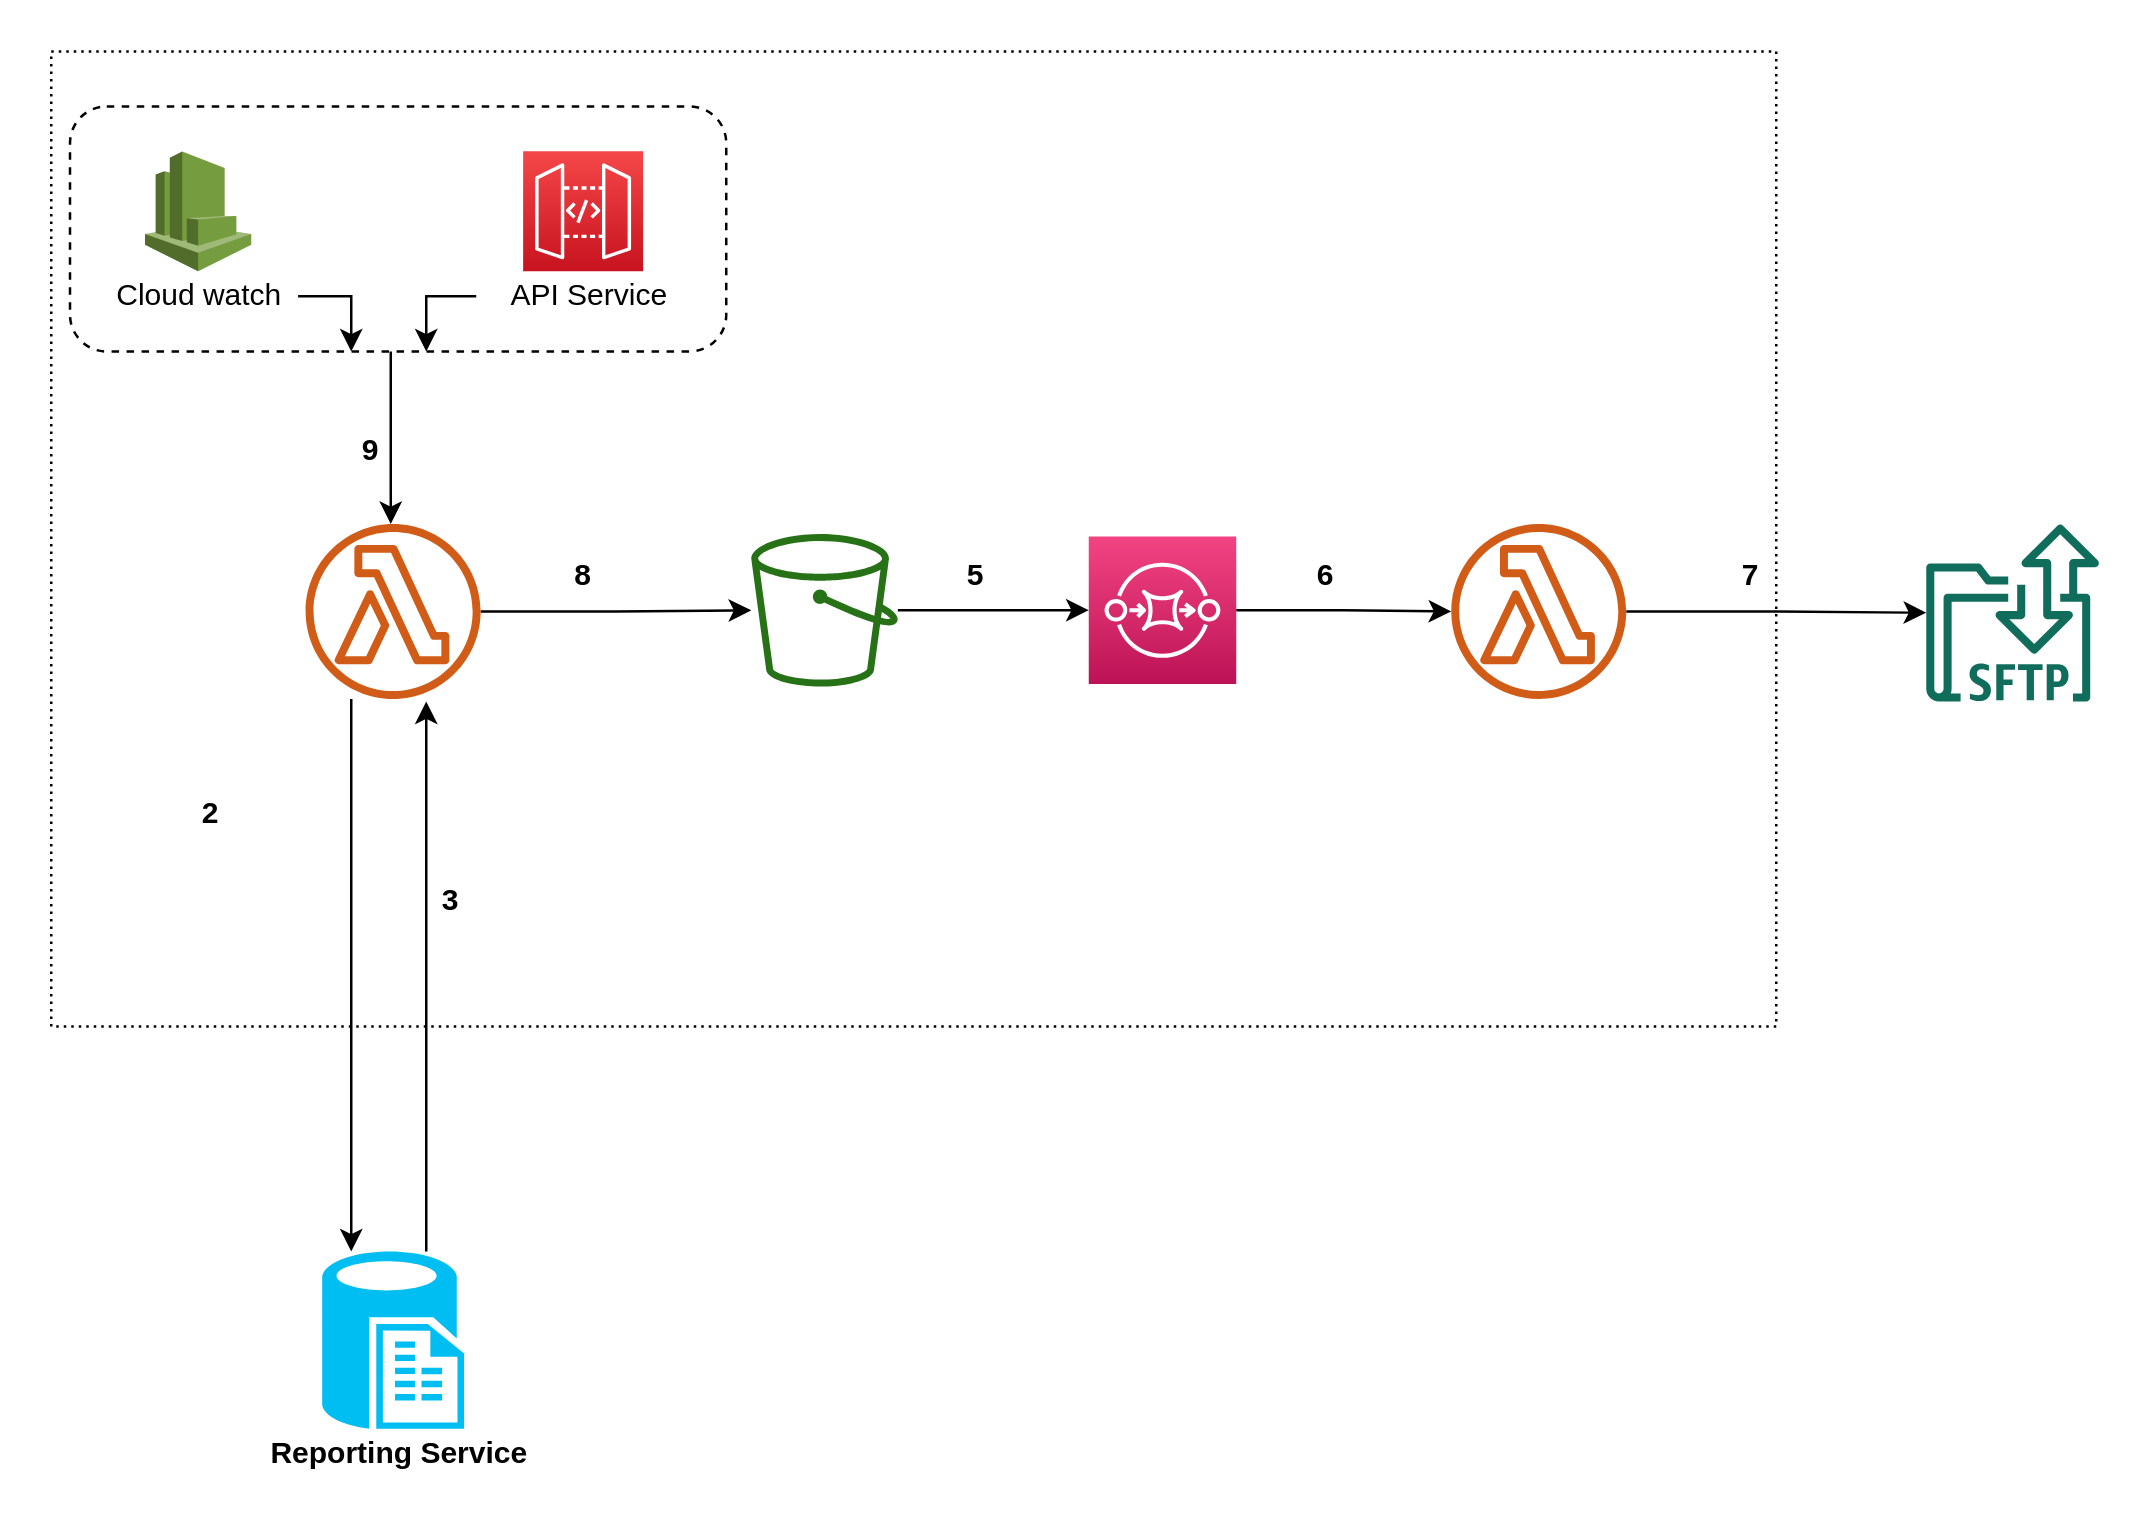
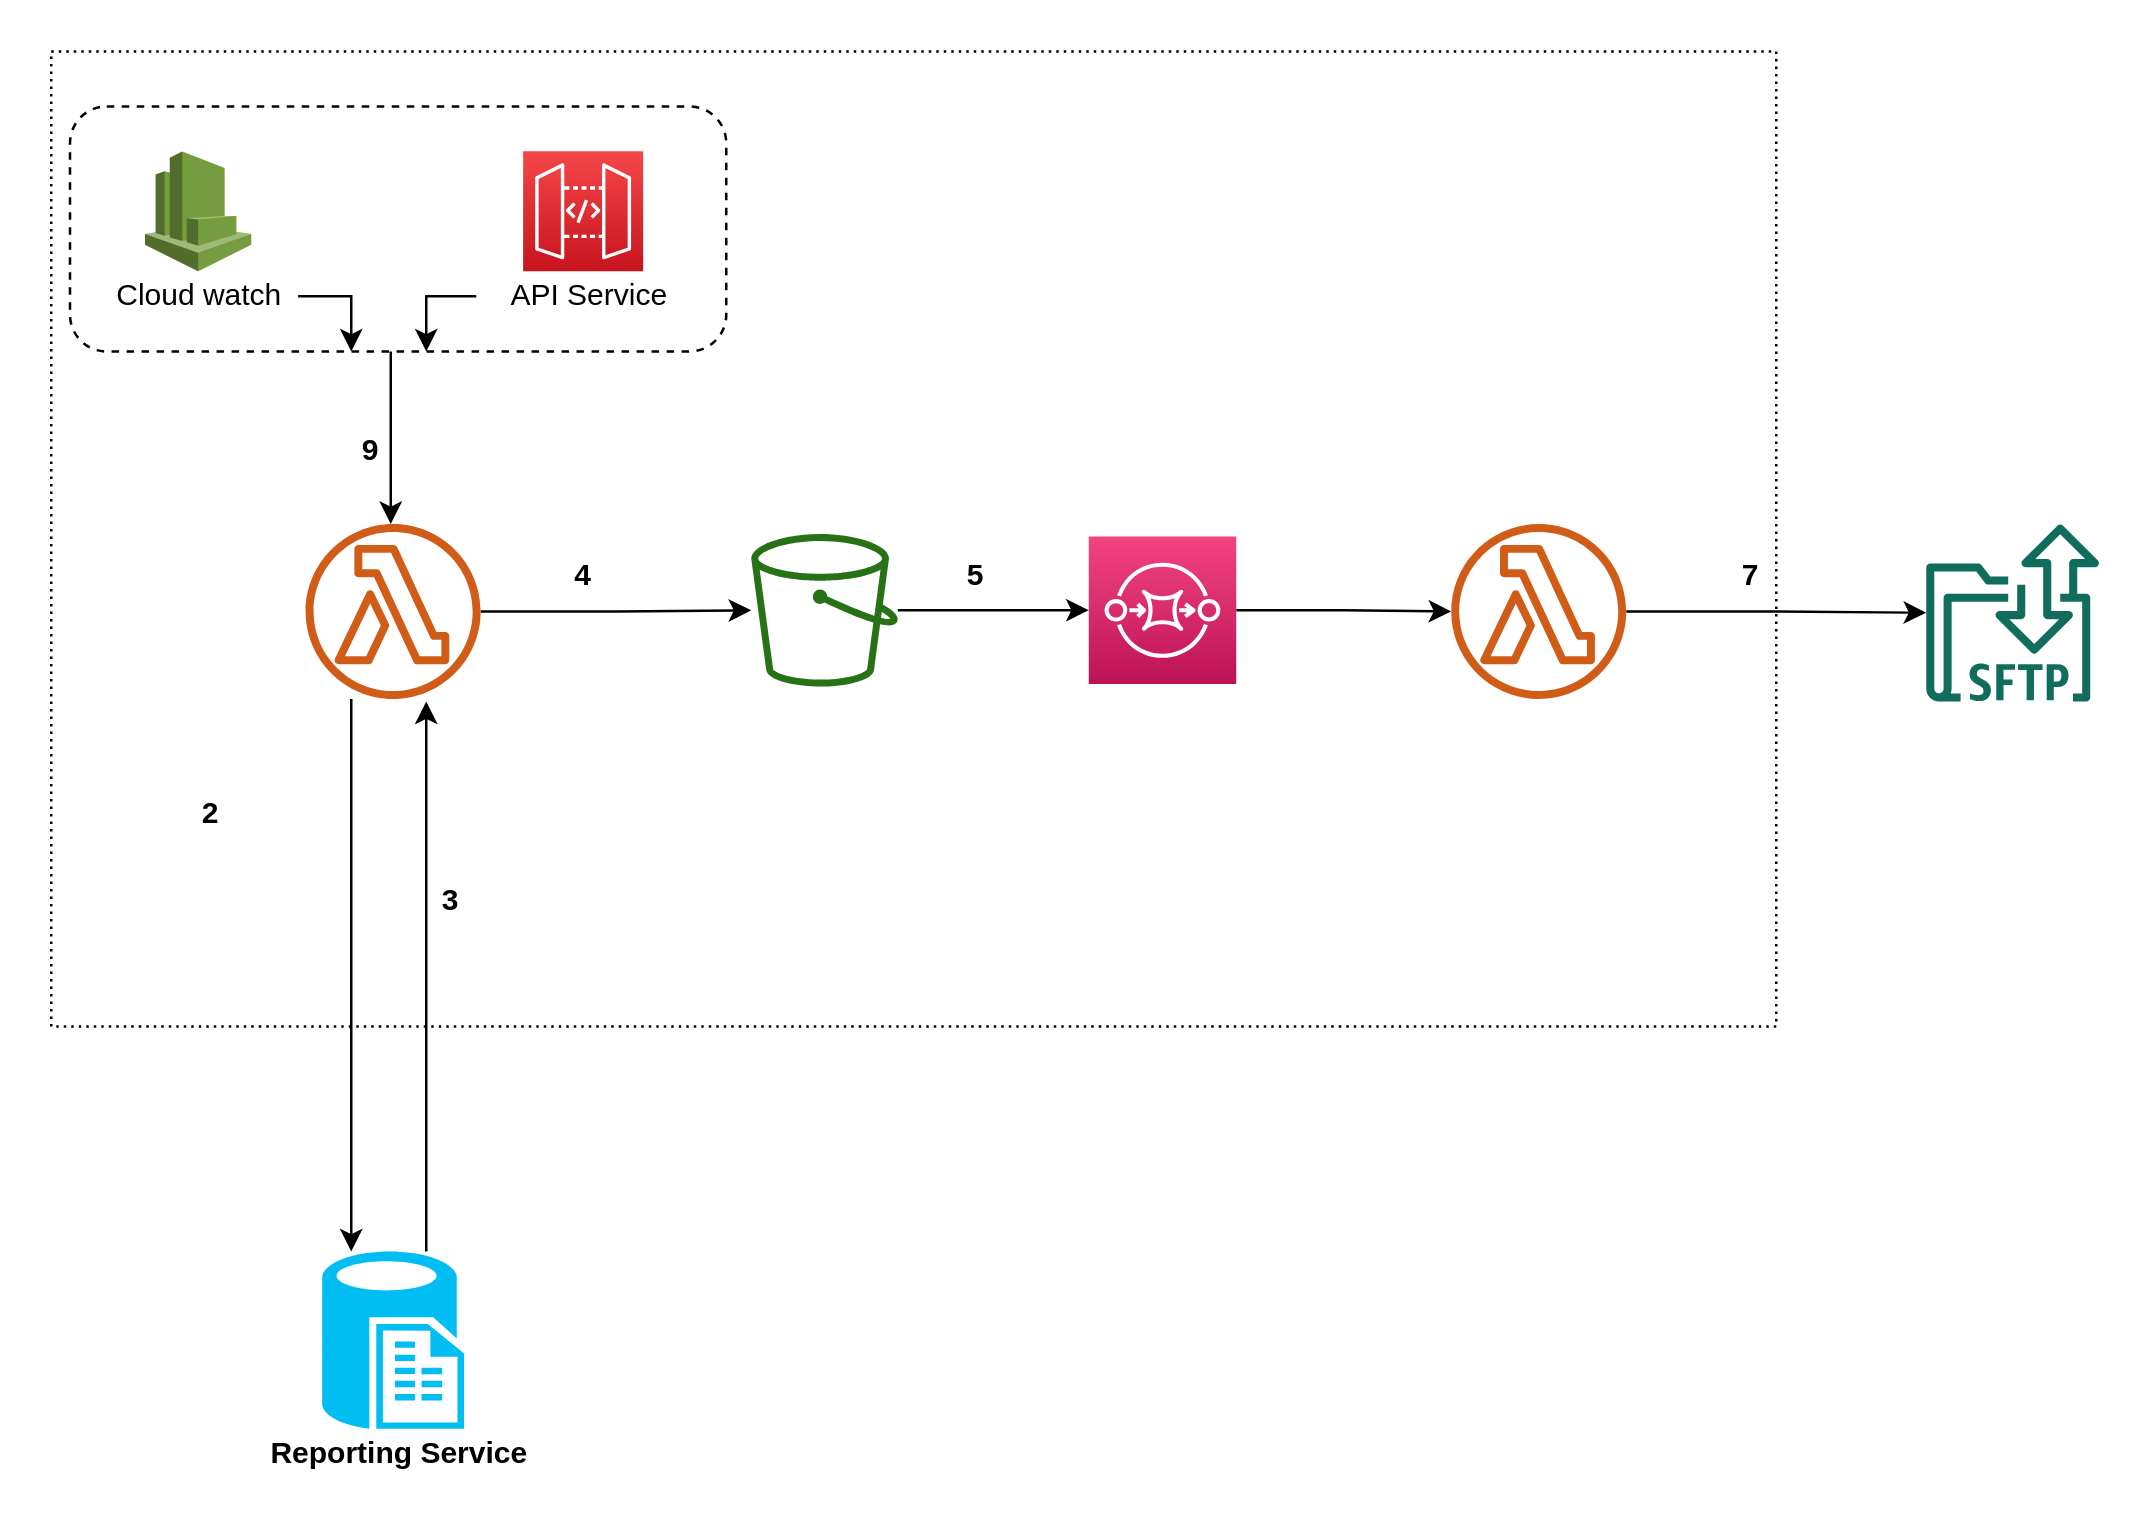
(584, 576) -> (584, 576)
(1326, 576) -> none
